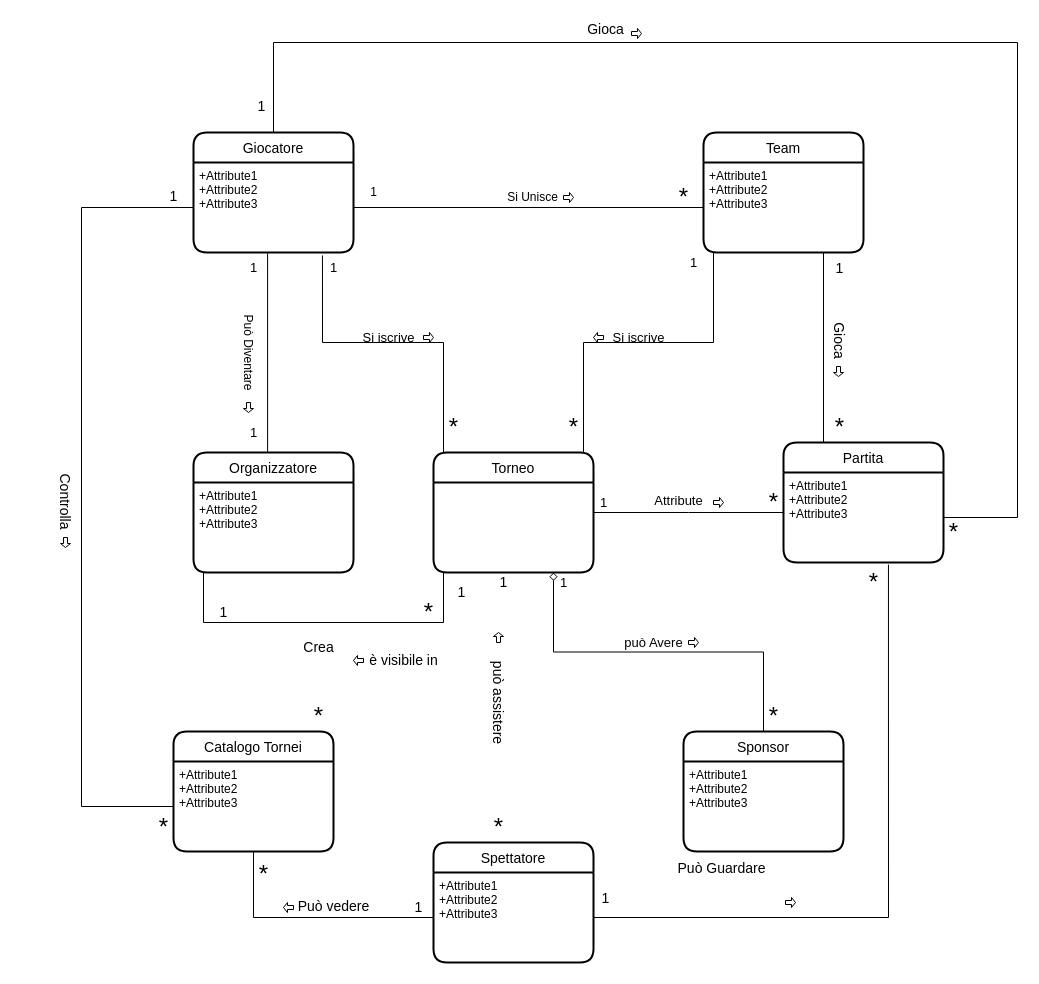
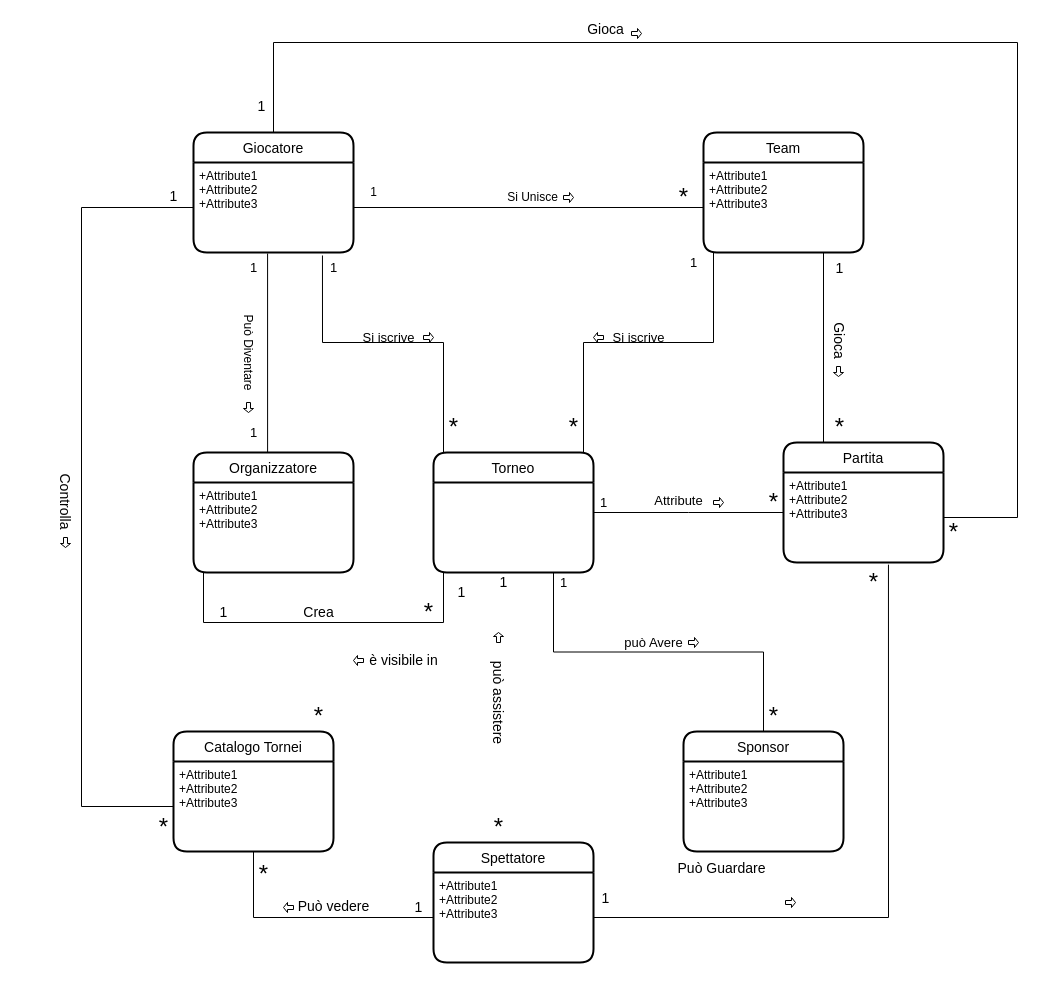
(554, 581) -> (554, 578)
(319, 648) -> (319, 613)
